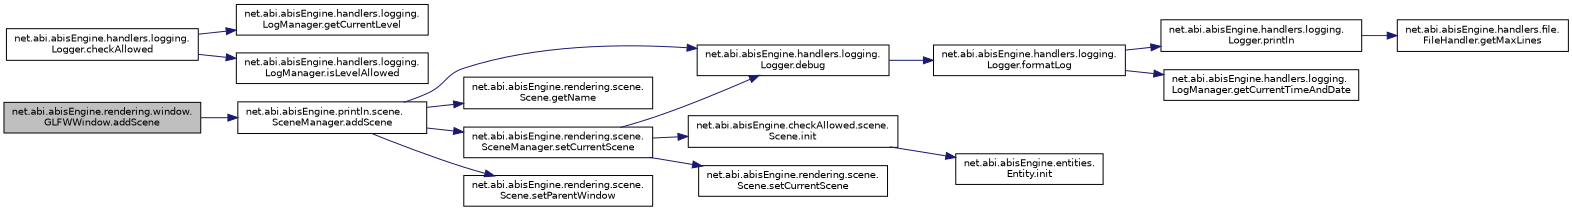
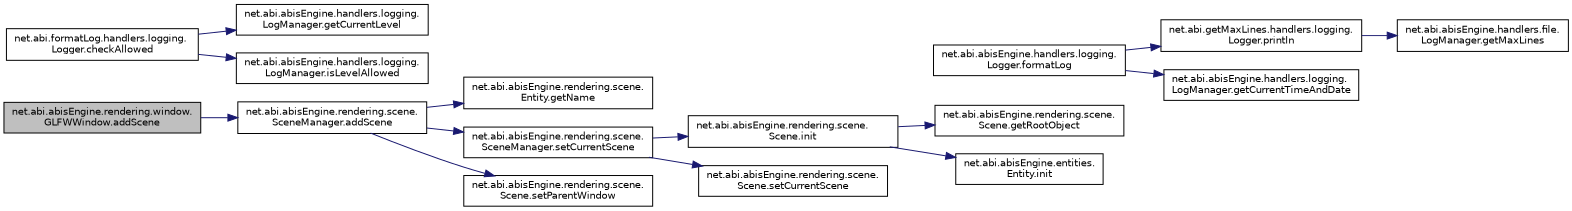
(1261, 36) -> (1261, 36)
(1483, 36) -> (1483, 36)
(102, 44) -> (102, 44)
(793, 60) -> none
(558, 93) -> (558, 93)
(332, 118) -> (332, 118)
none -> (1029, 121)
(793, 132) -> (793, 132)
